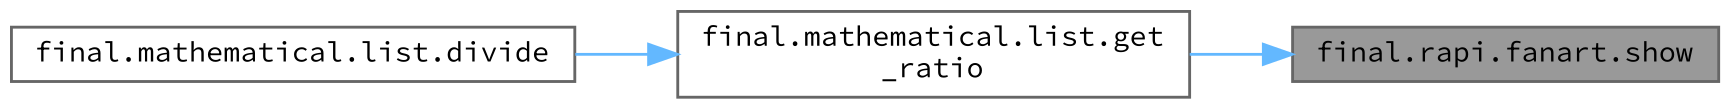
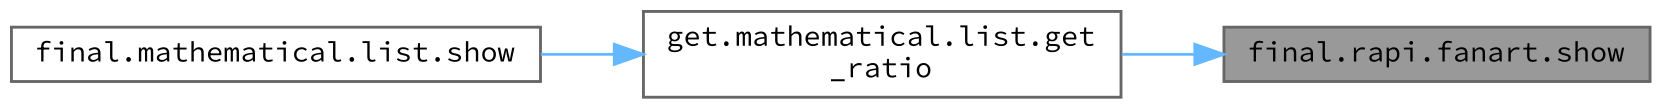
(293, 54) -> (276, 54)
(934, 54) -> (882, 54)
